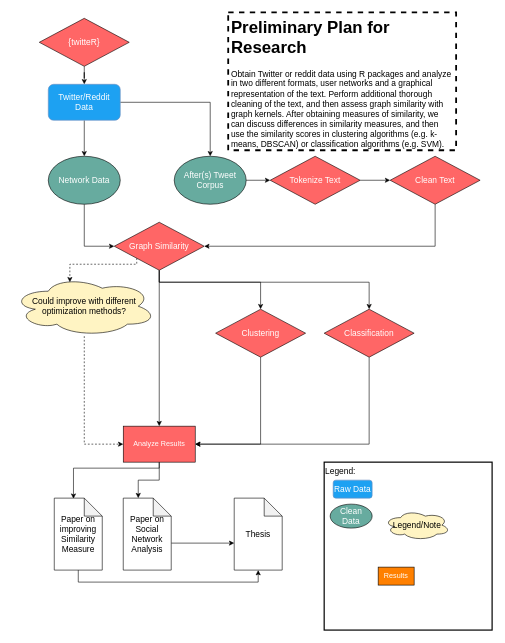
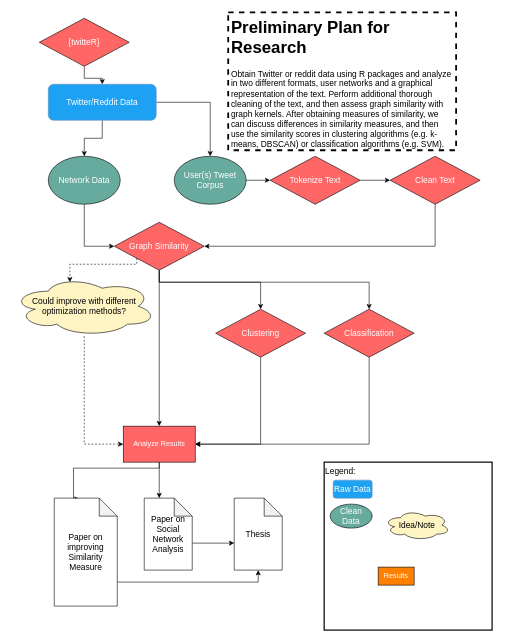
(84, 102) -> (102, 102)
(210, 180) -> (210, 180)
(417, 525) -> (417, 525)
(78, 534) -> (86, 552)
(147, 534) -> (168, 534)
